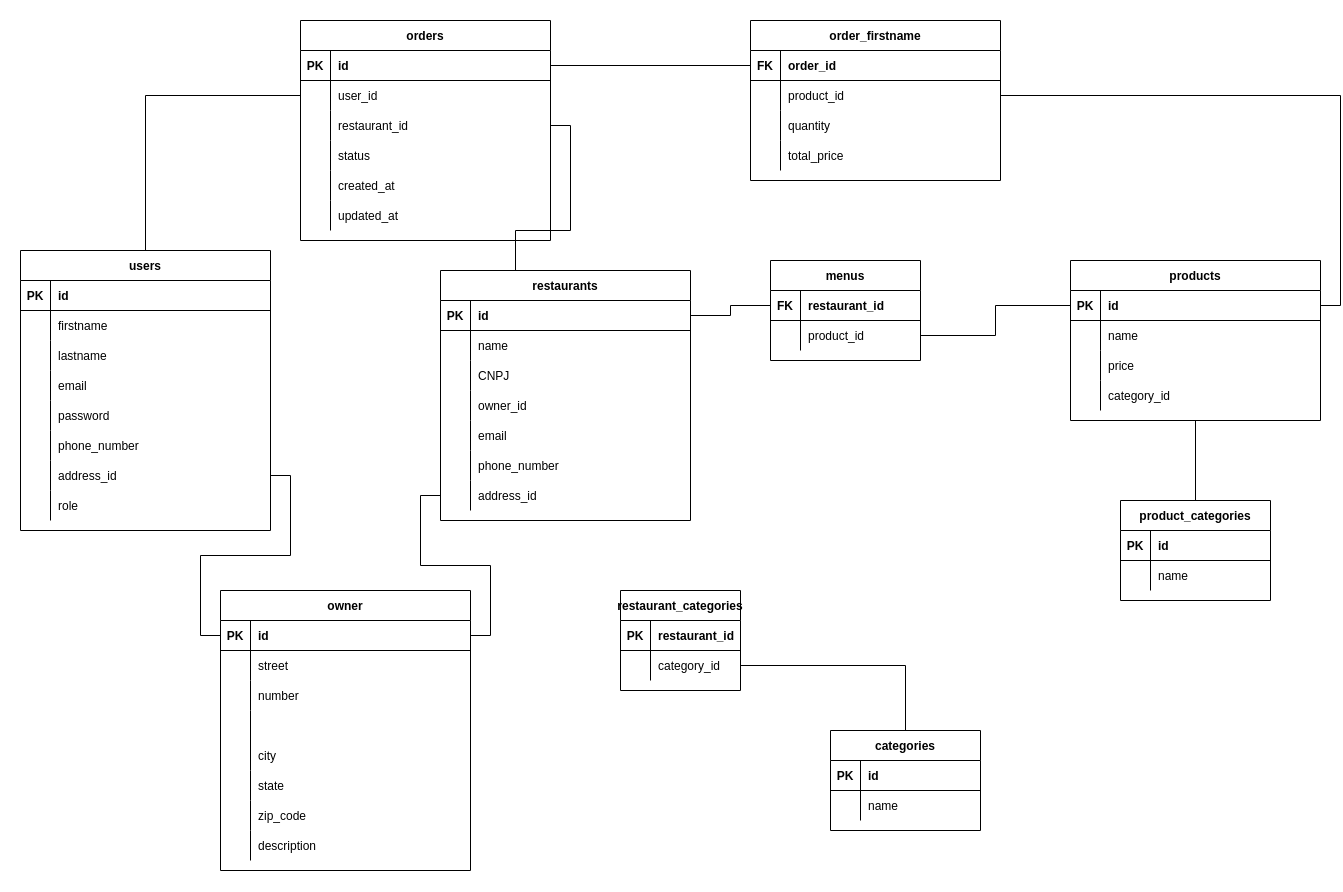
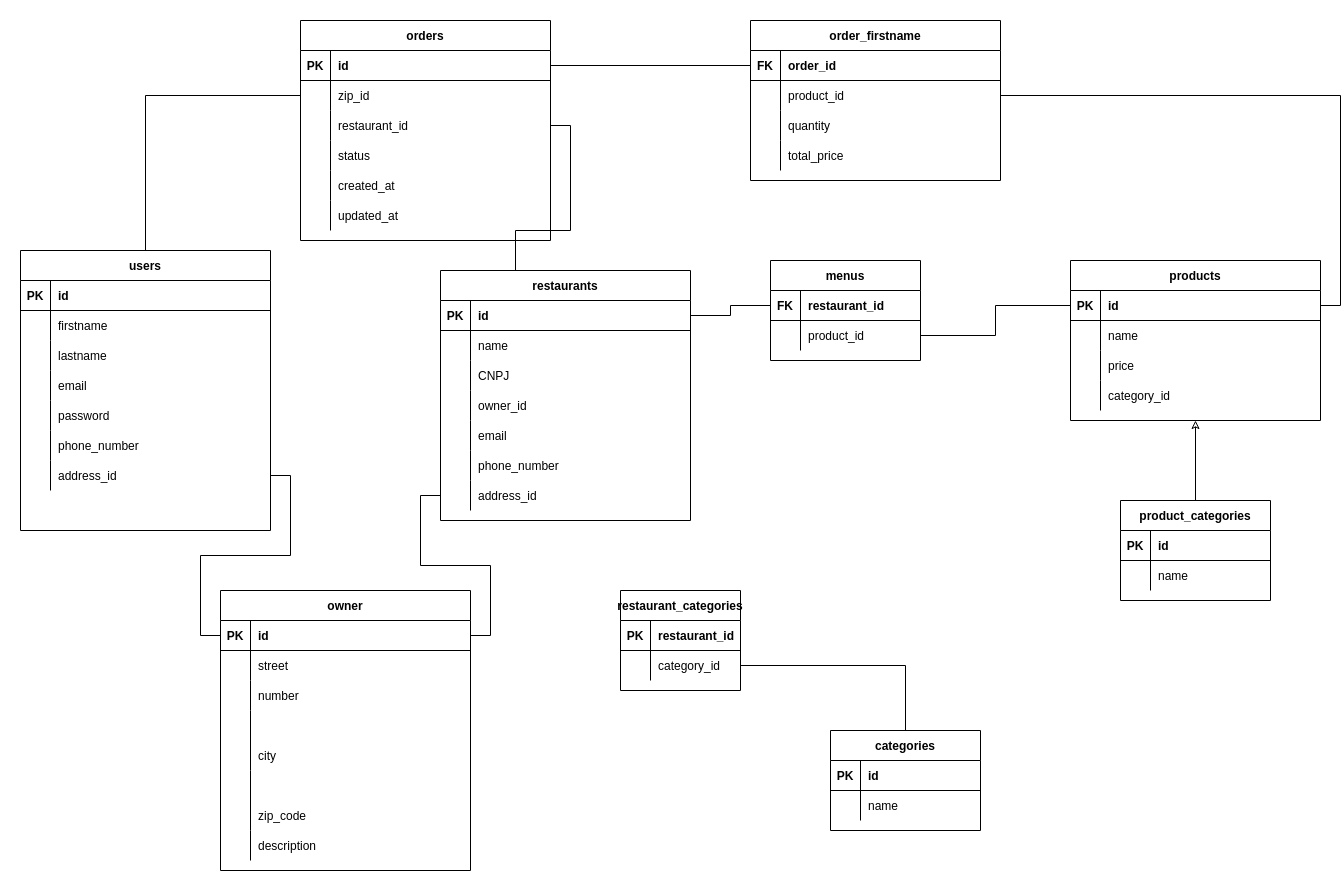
(360, 96) -> (355, 96)
(1196, 427) -> (1196, 429)
(161, 506) -> none
(361, 786) -> none
